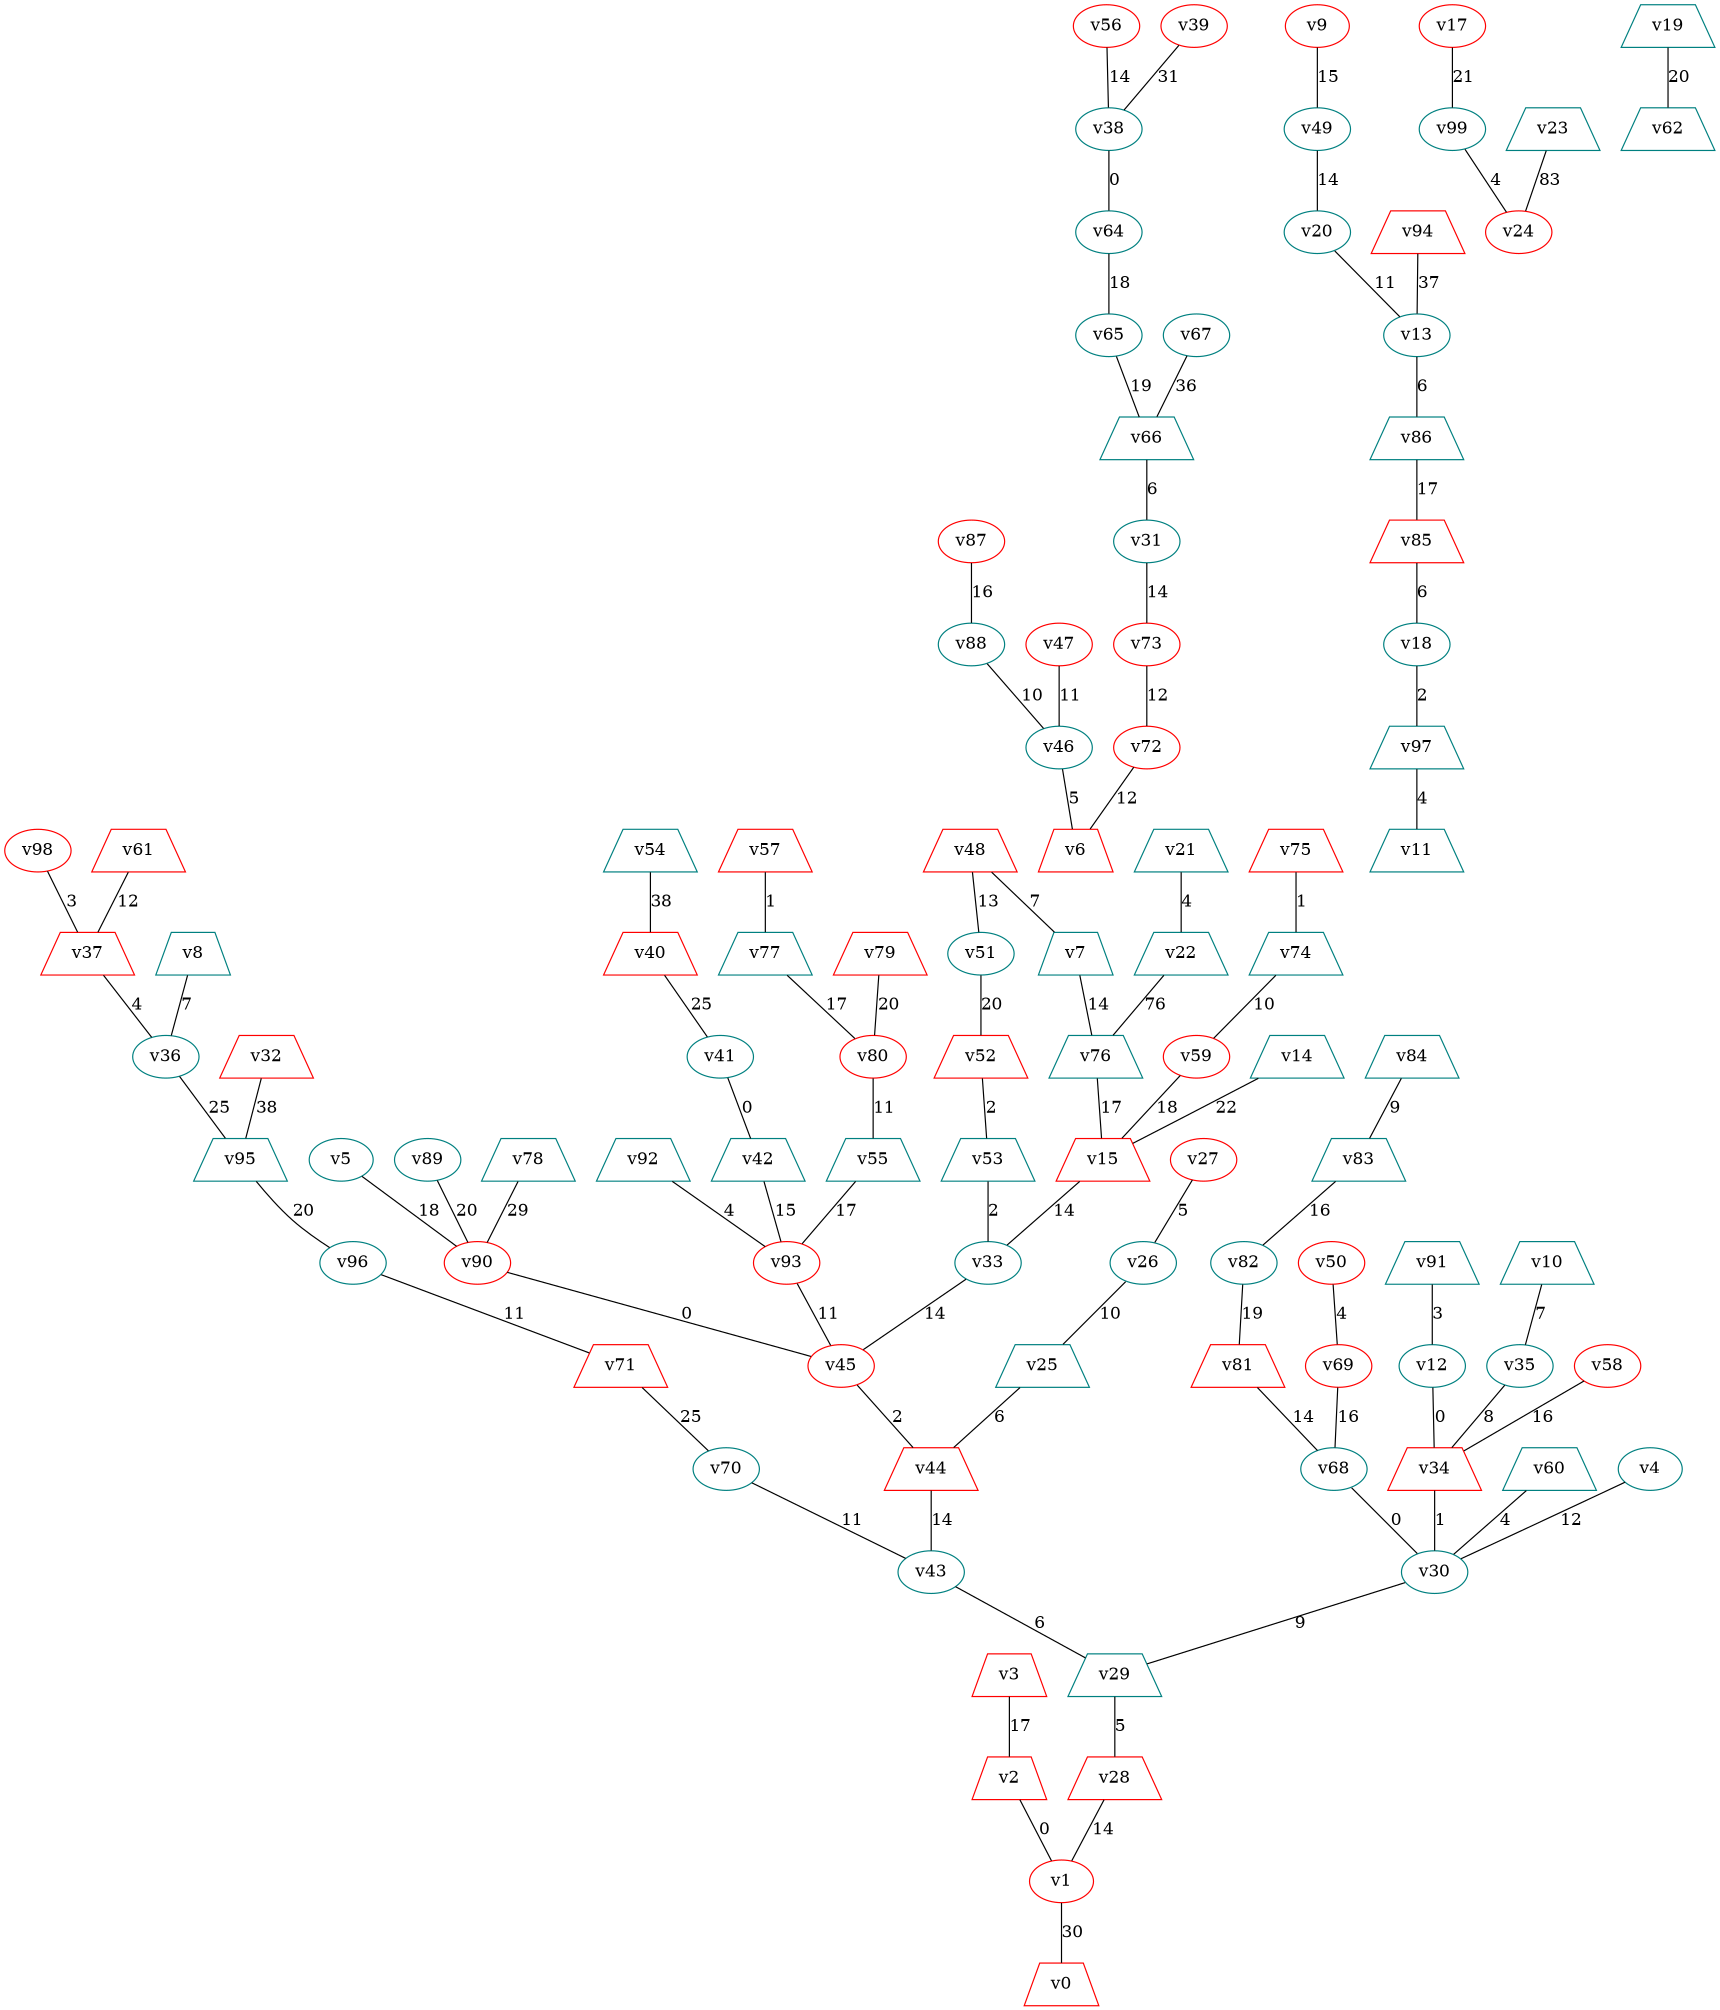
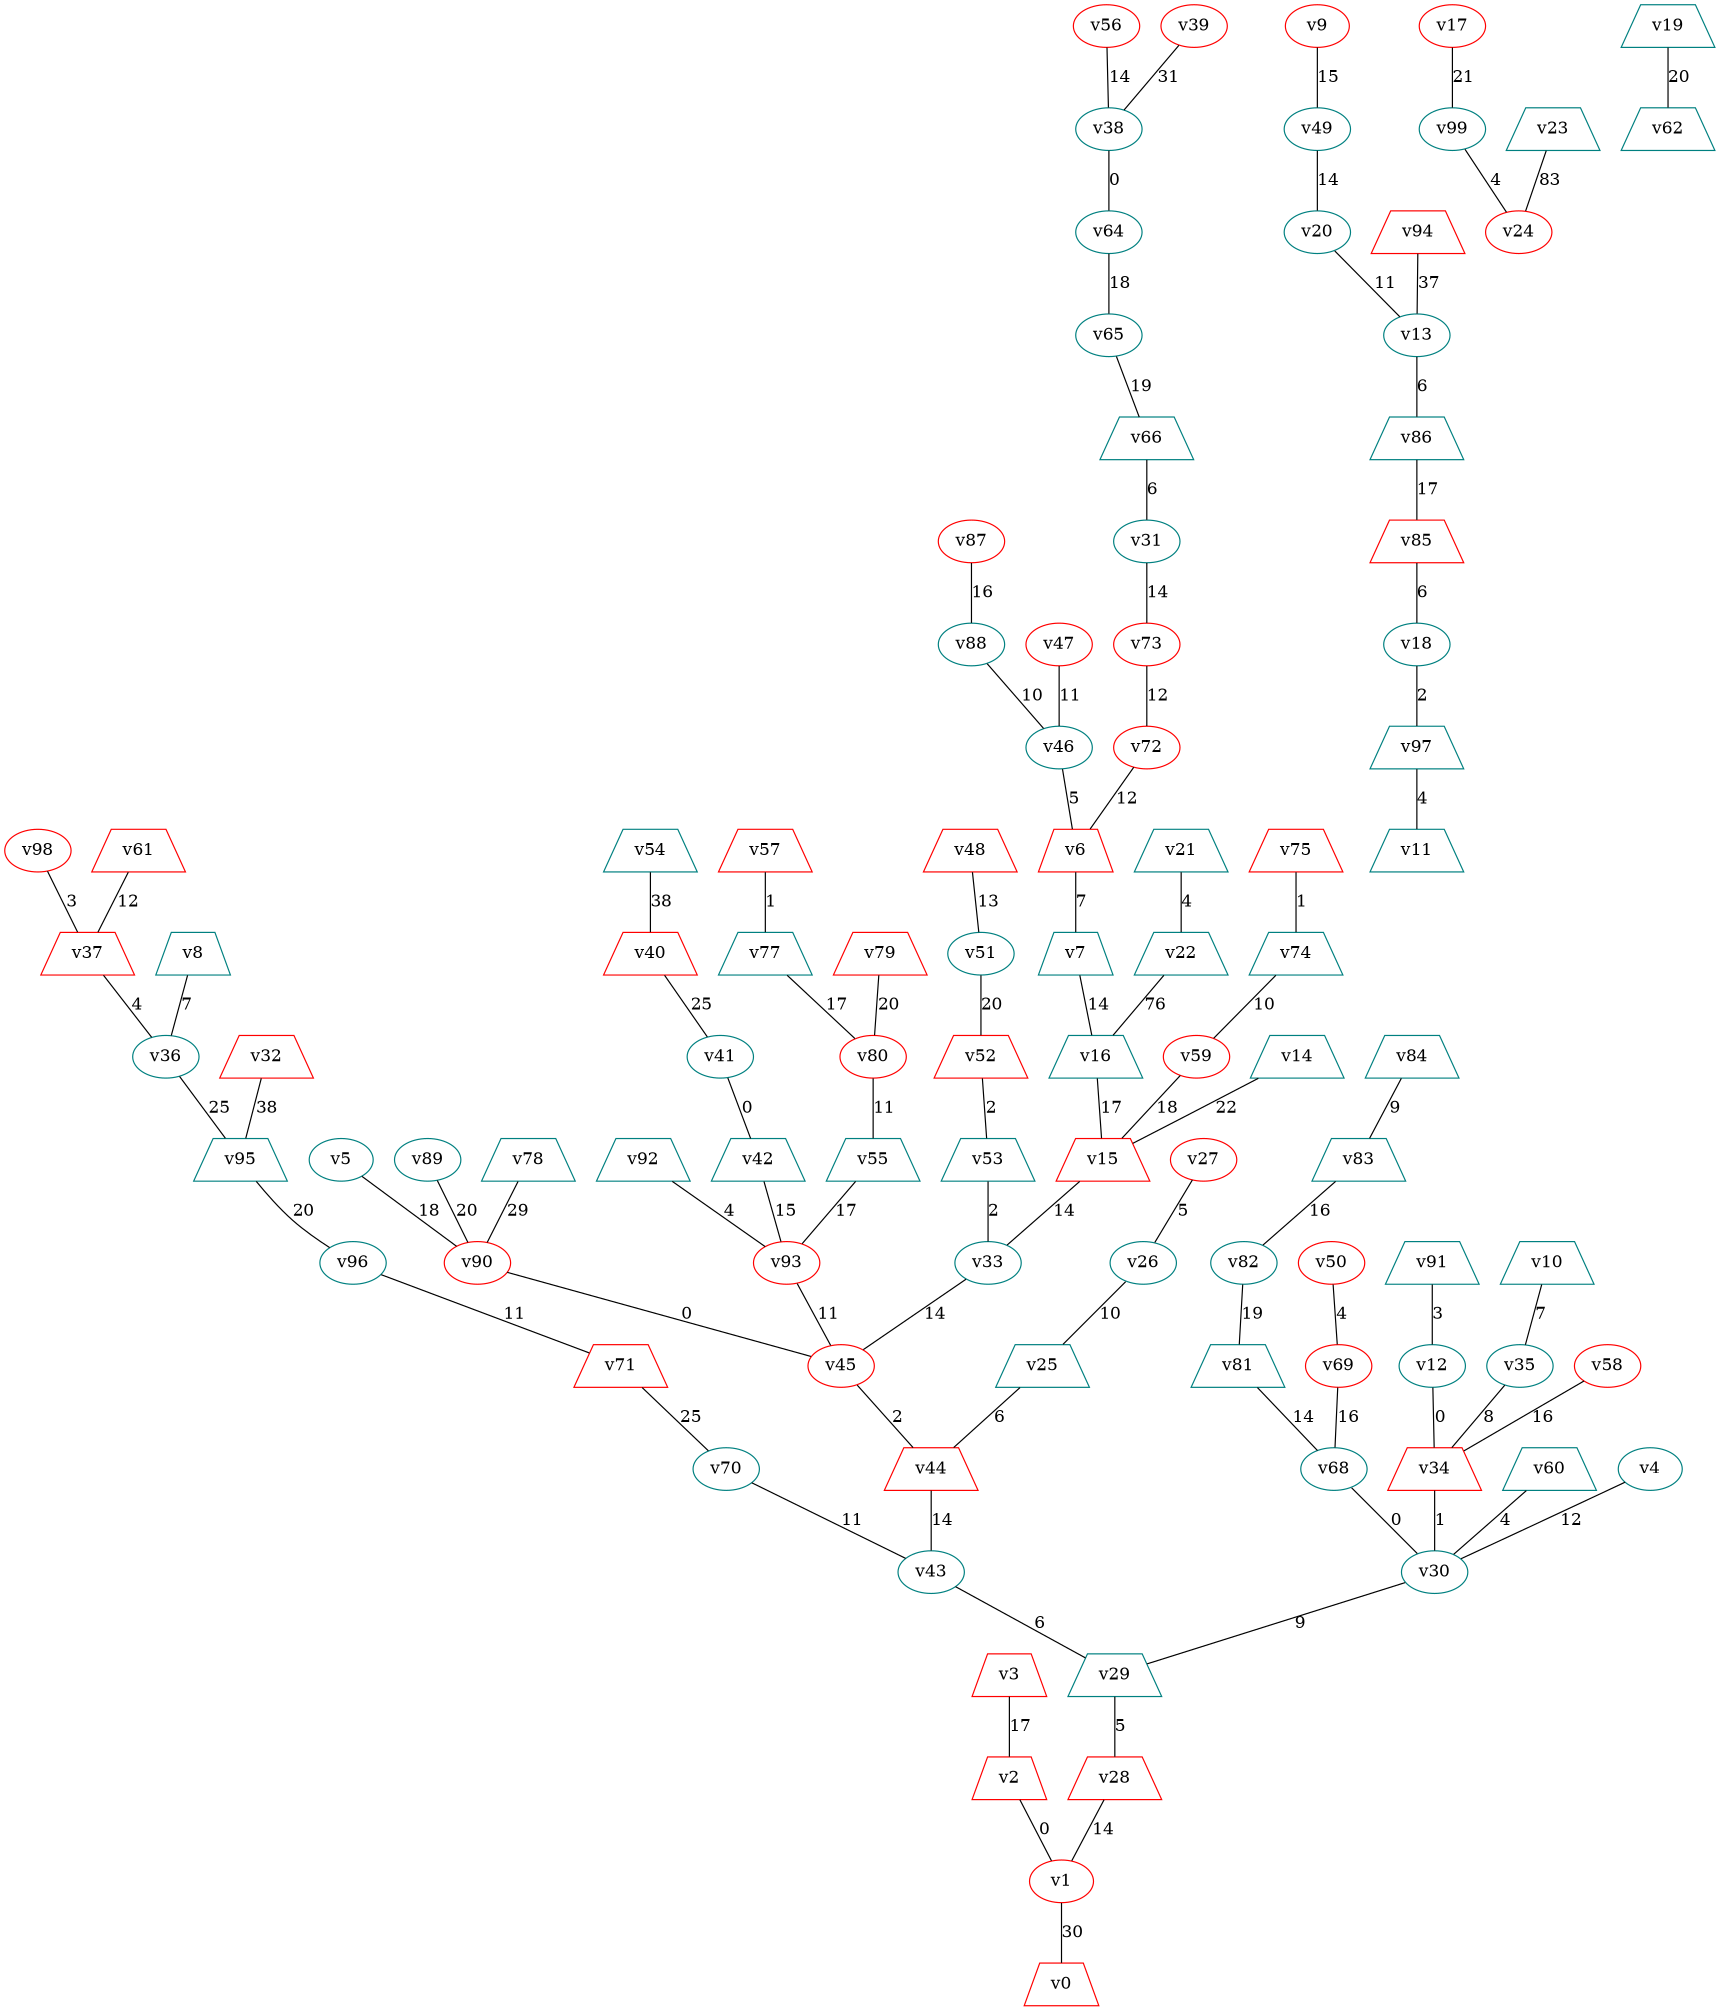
(1197, 335) -> none
(1023, 902) -> (1076, 902)
(1096, 1057) -> (1096, 1057)
(1238, 1366) -> (1238, 1366)
